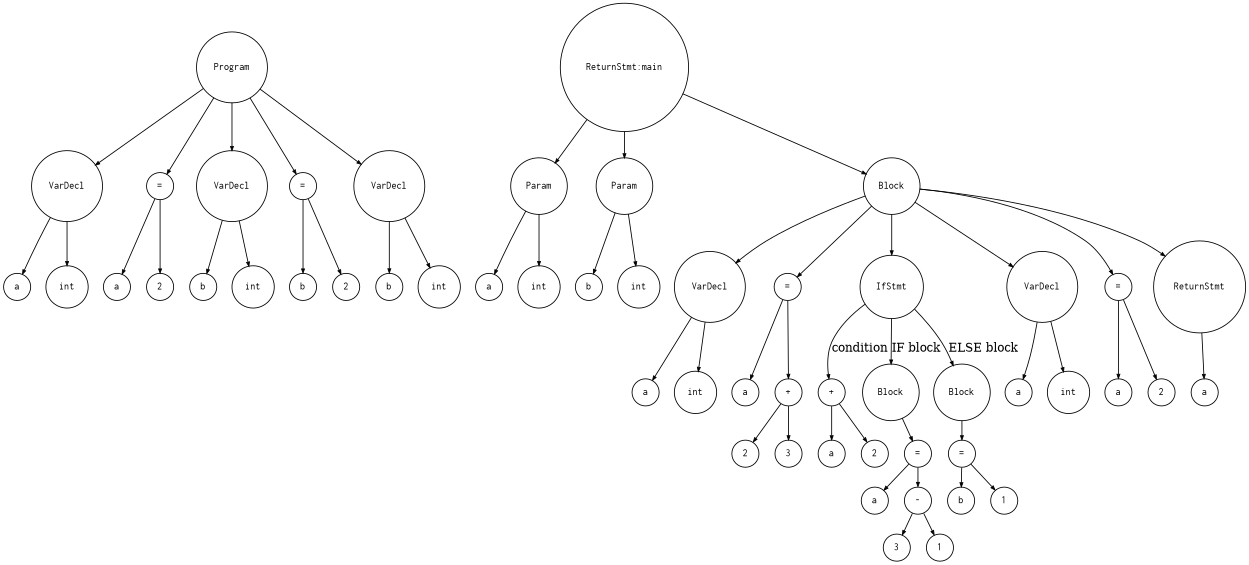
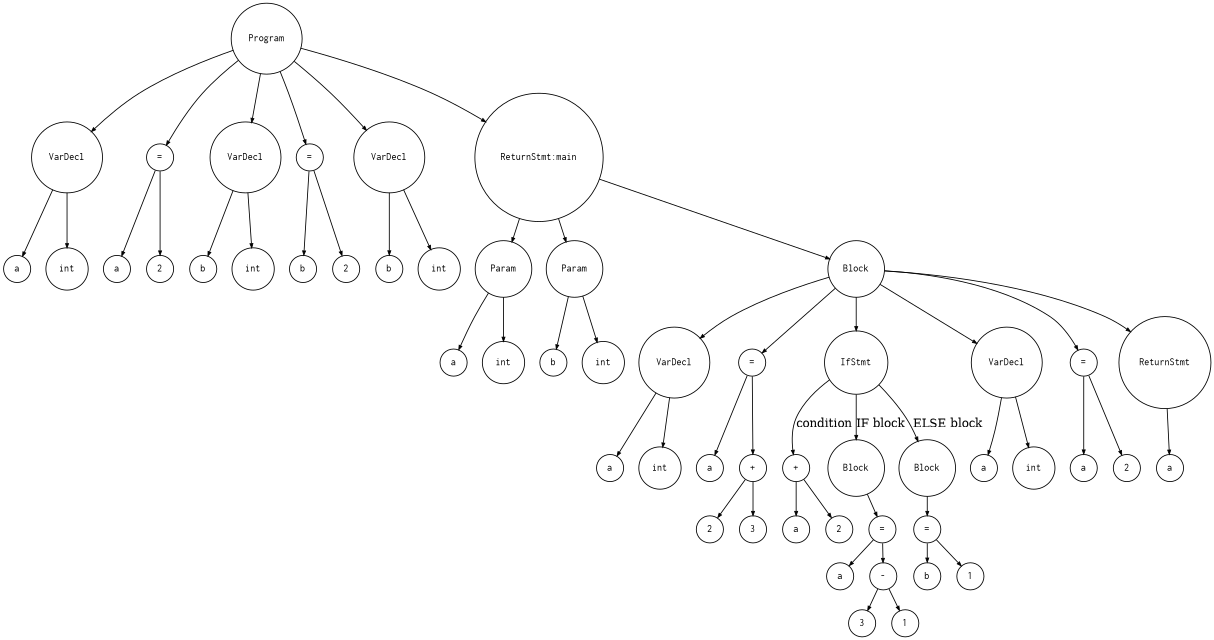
none -> (394, 78)
